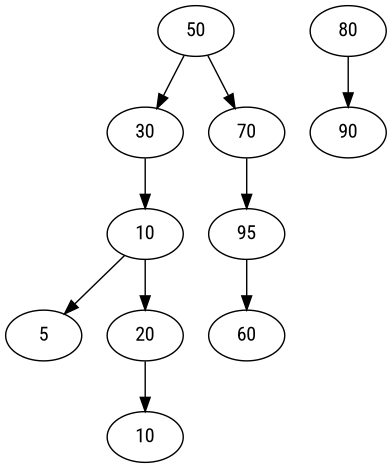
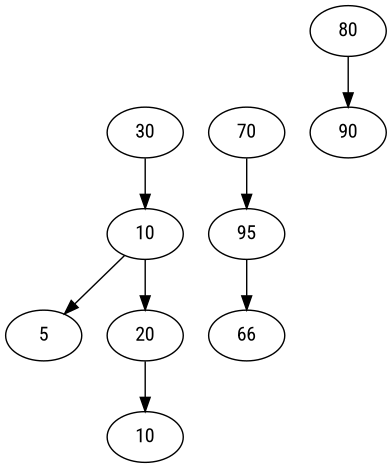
(196, 31) -> none
(247, 336) -> (247, 336)
